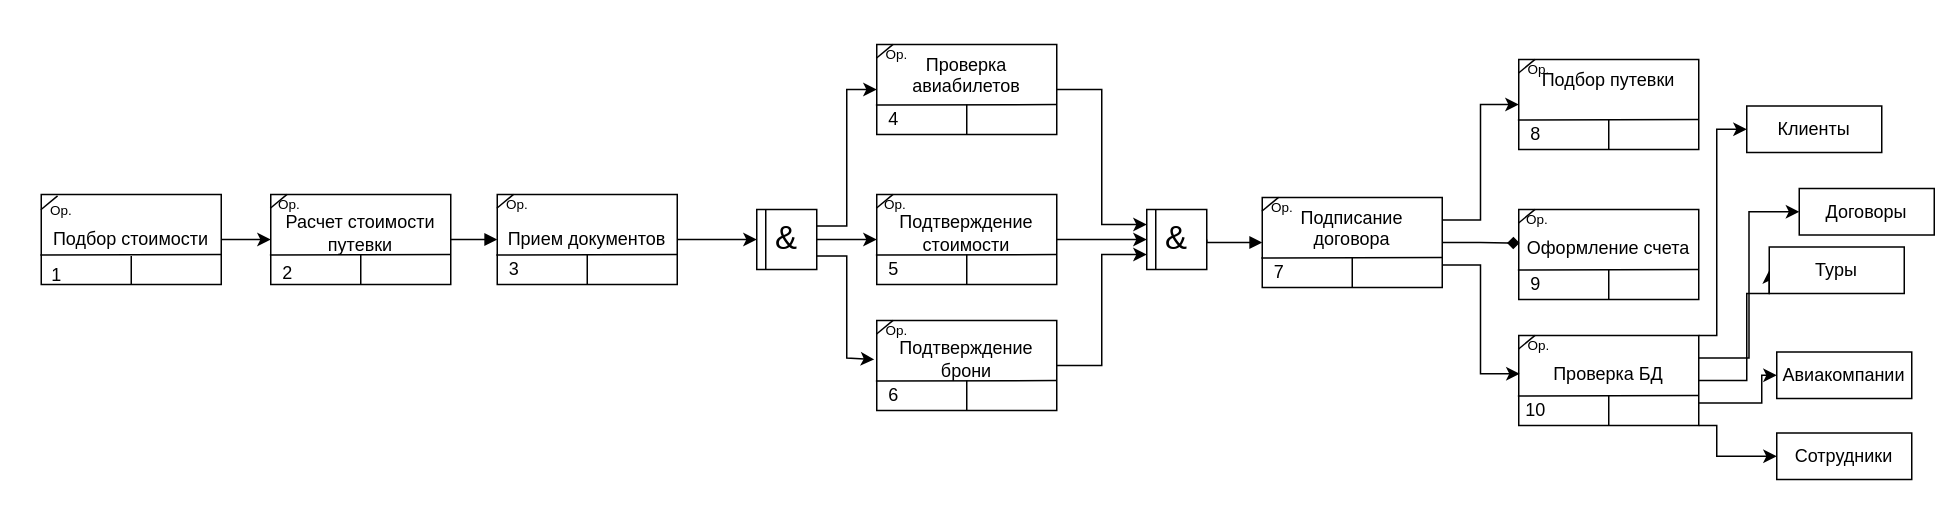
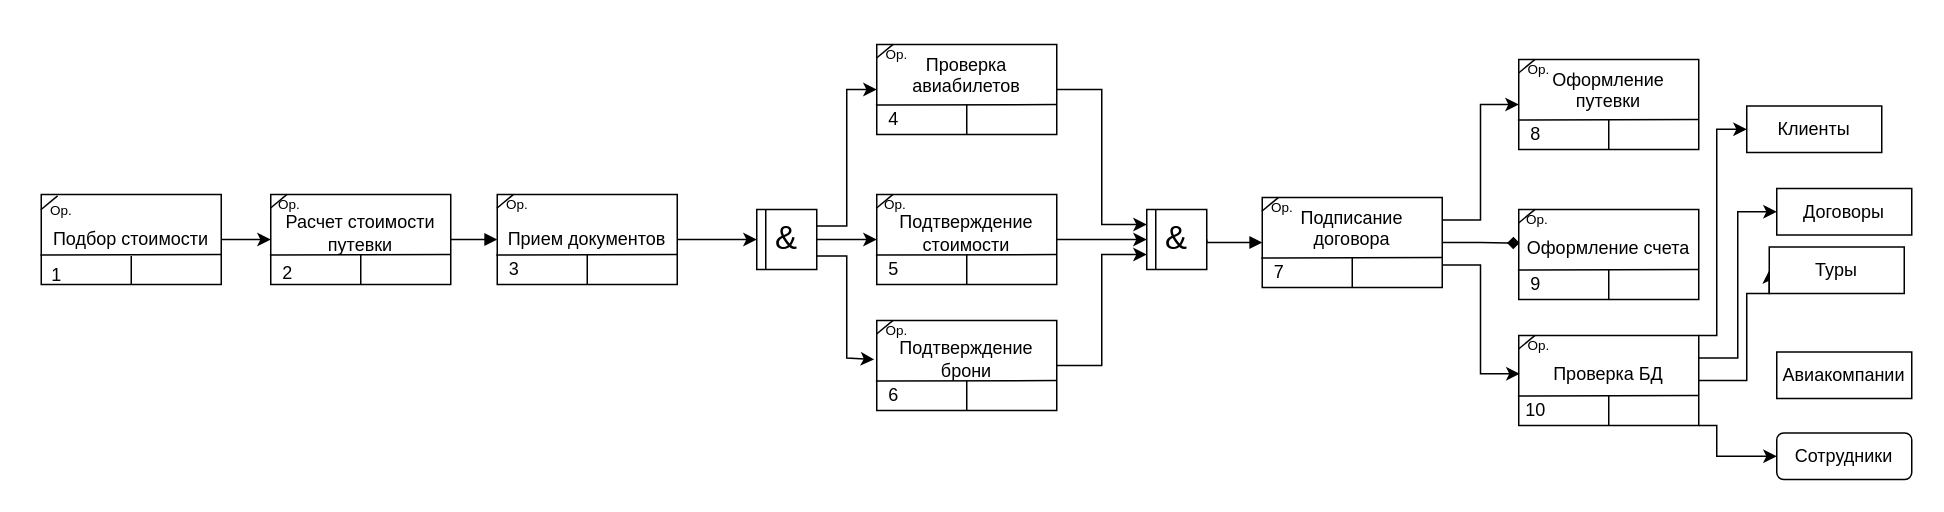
(1609, 81) -> (1609, 81)
(1867, 212) -> (1844, 212)
(1746, 403) -> none
(1844, 456) -> (1844, 456)
